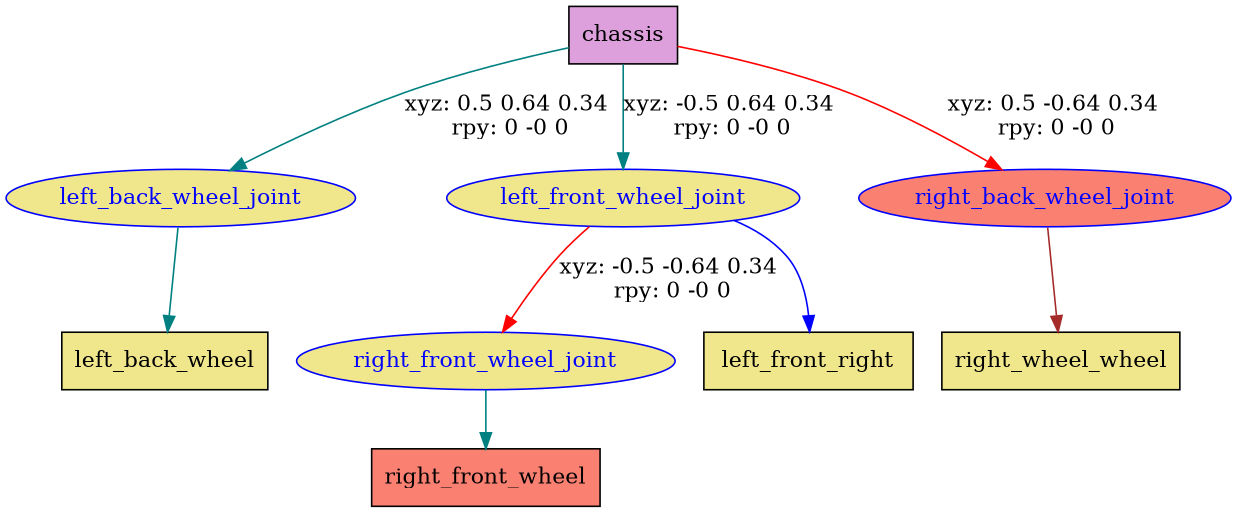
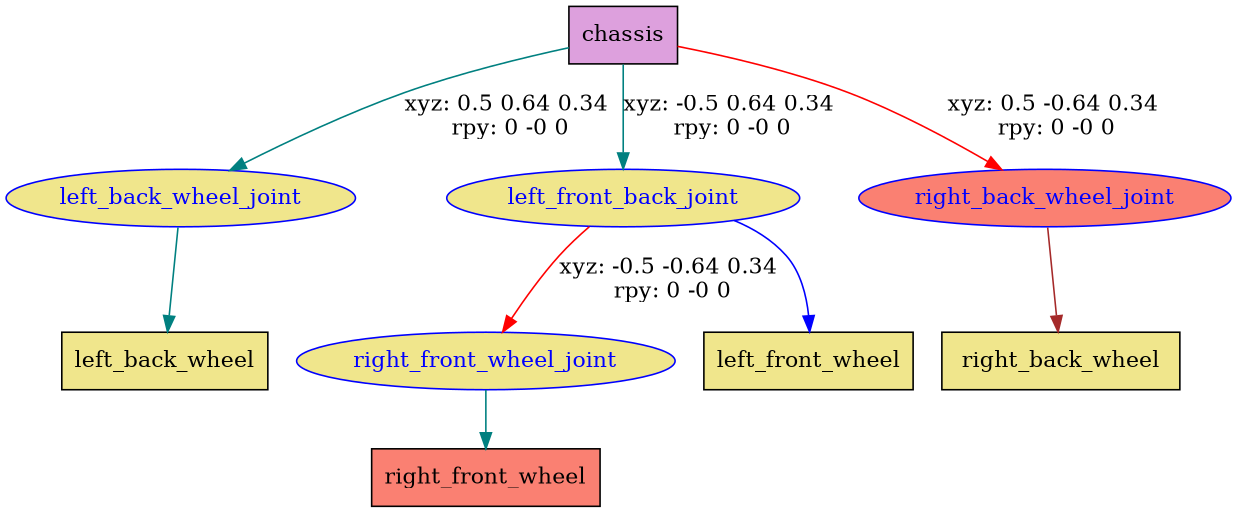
(623, 198) -> (623, 198)
(808, 361) -> (808, 361)
(1061, 361) -> (1061, 361)
